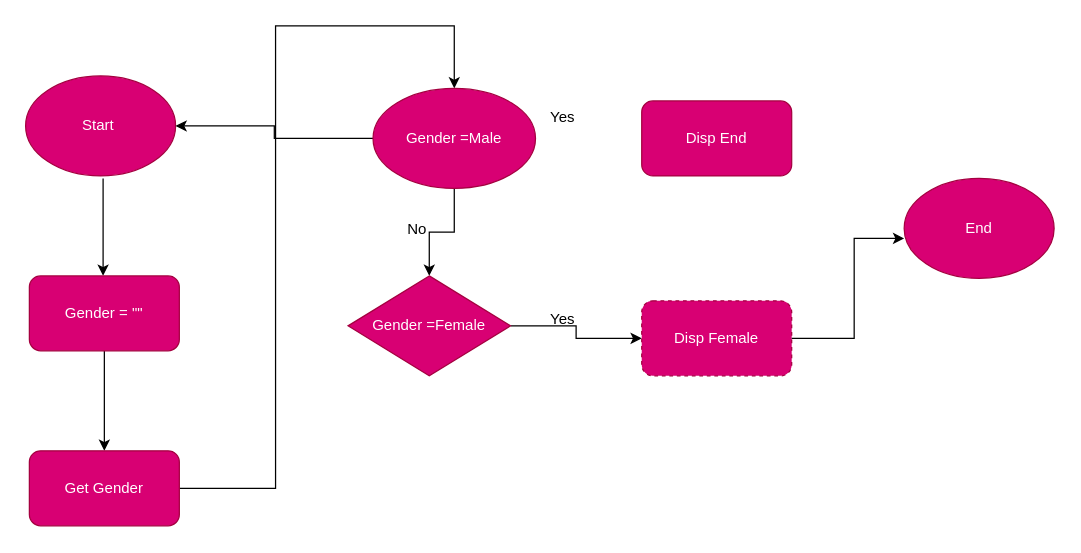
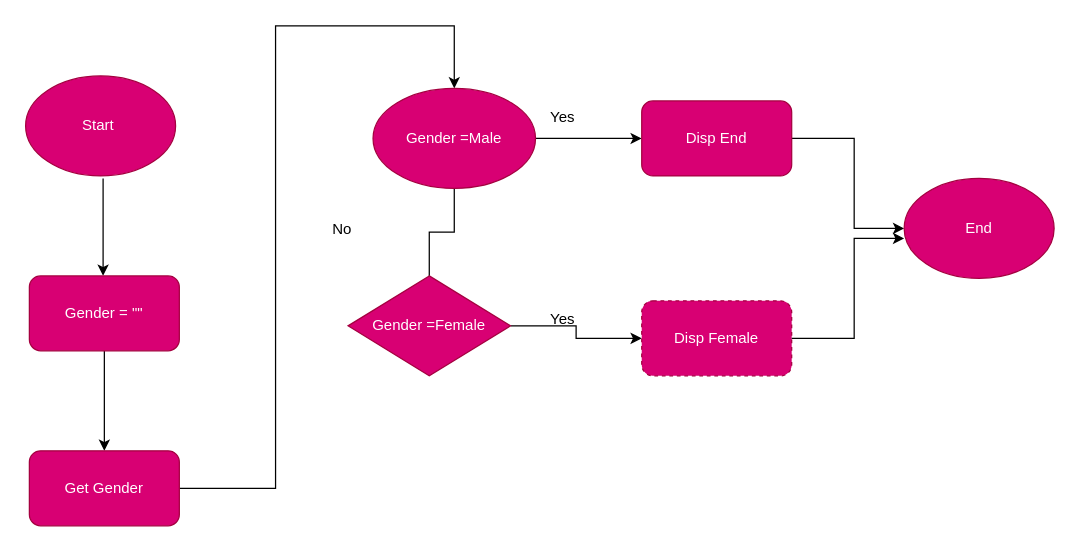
(326, 138) -> (585, 138)
none -> (854, 173)
(417, 229) -> (342, 229)
(429, 266) -> (429, 270)
